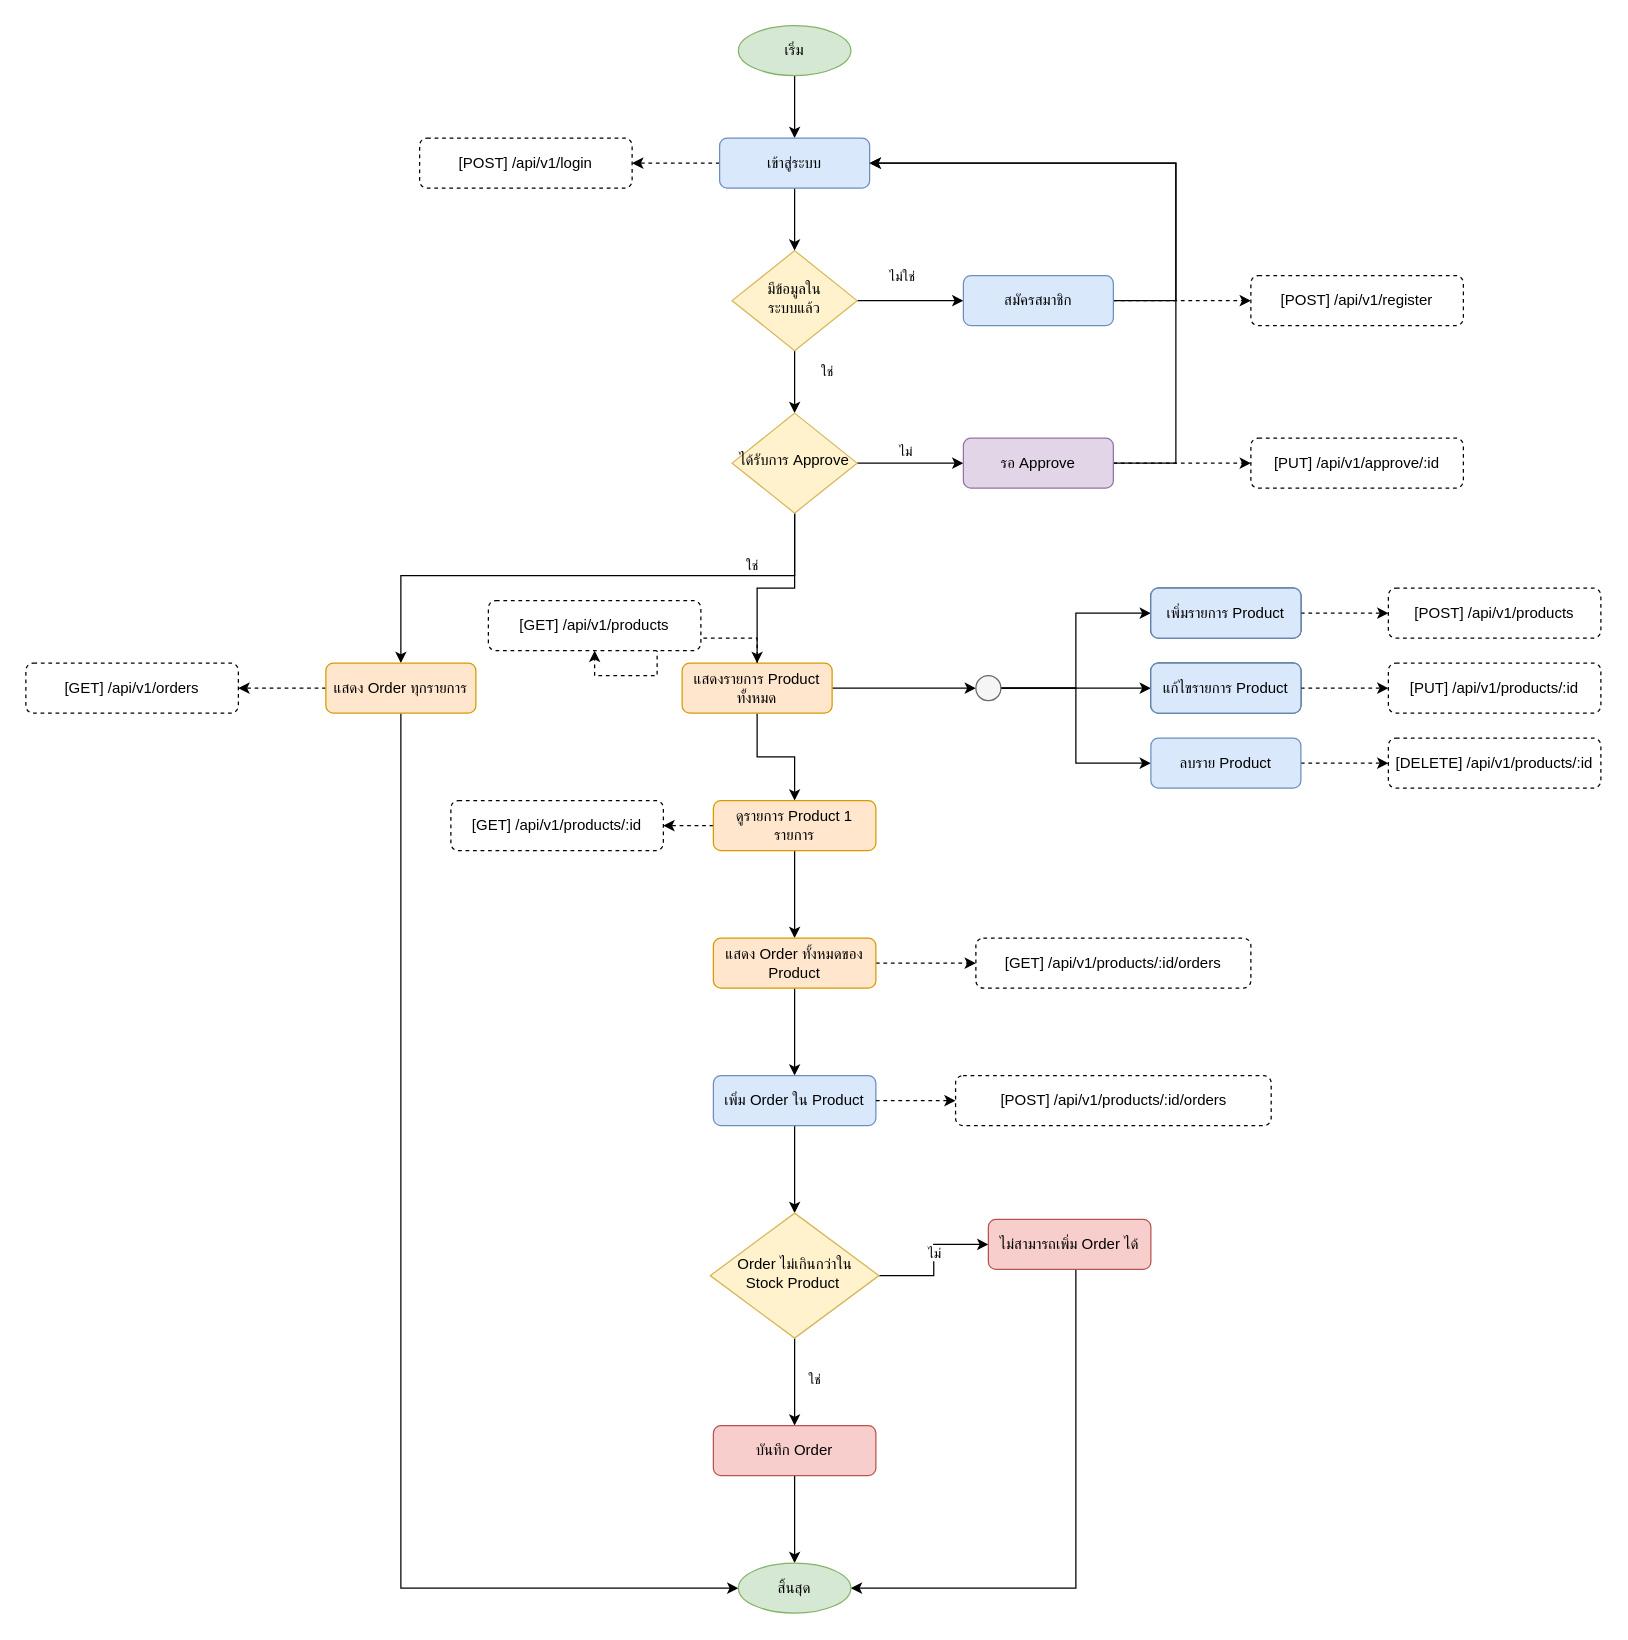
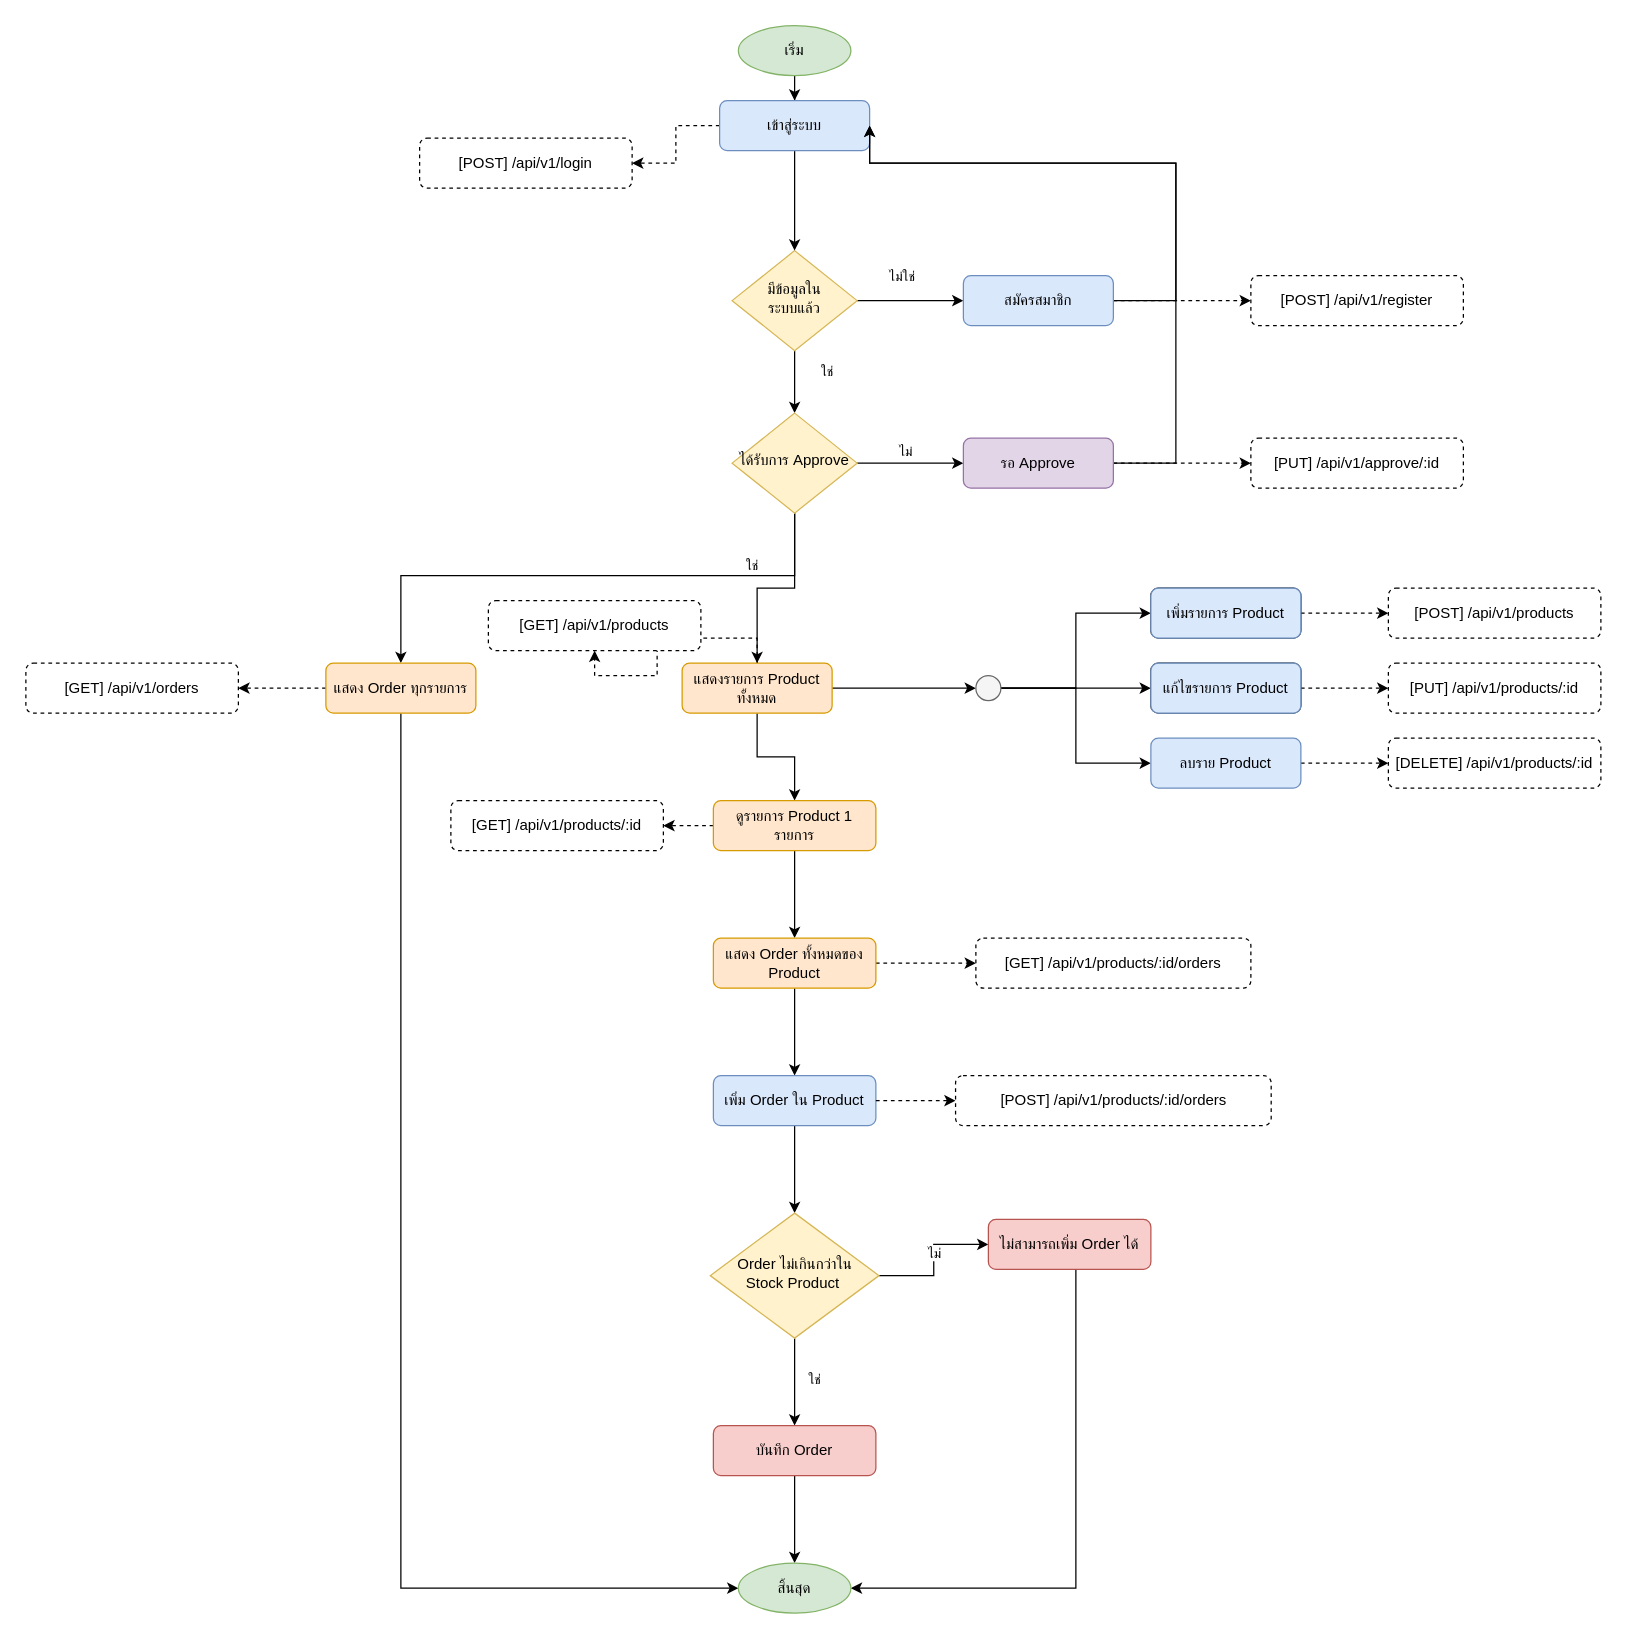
(794, 163) -> (794, 126)
